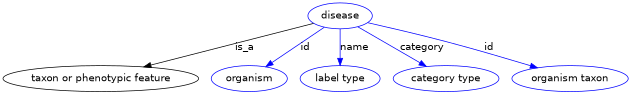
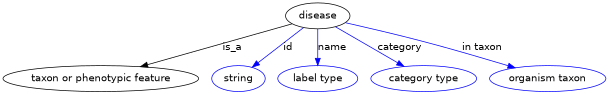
(340, 16) -> (318, 16)
(489, 47) -> (482, 47)
(249, 79) -> (238, 79)
